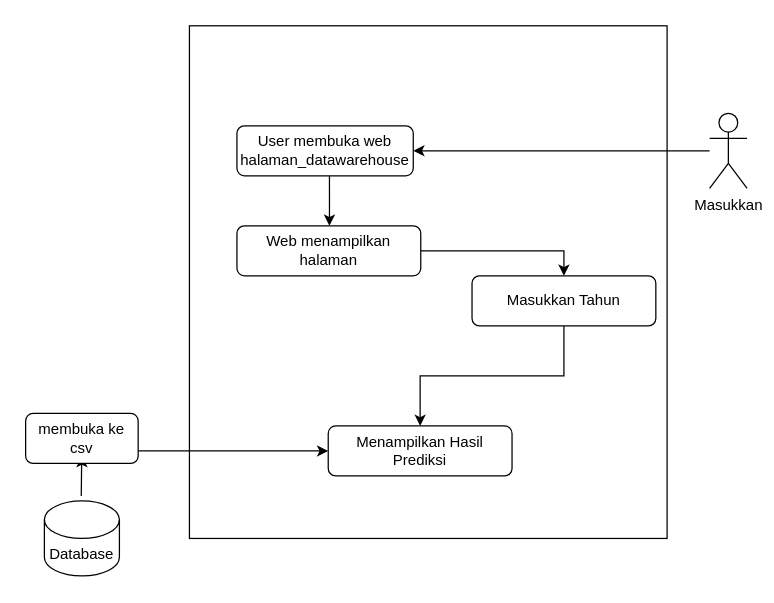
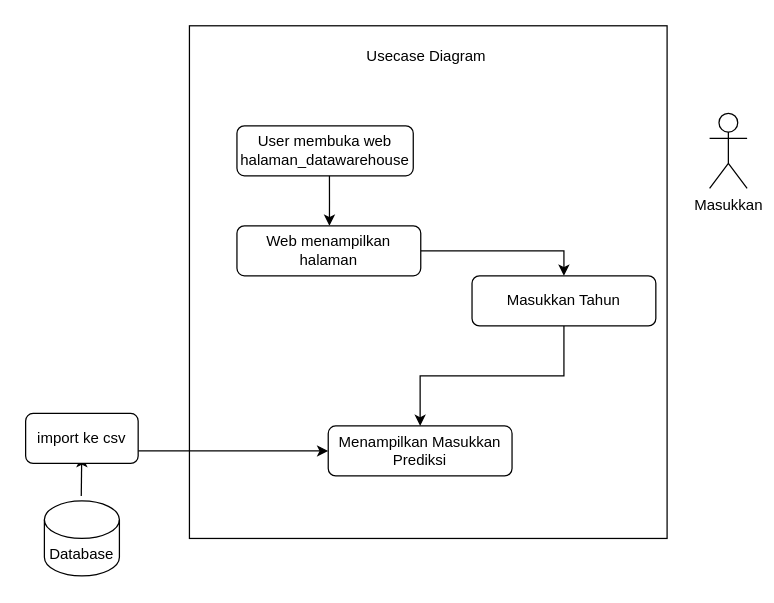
none -> (436, 57)
(565, 151) -> none
(82, 438) -> (82, 438)
(420, 451) -> (420, 451)
